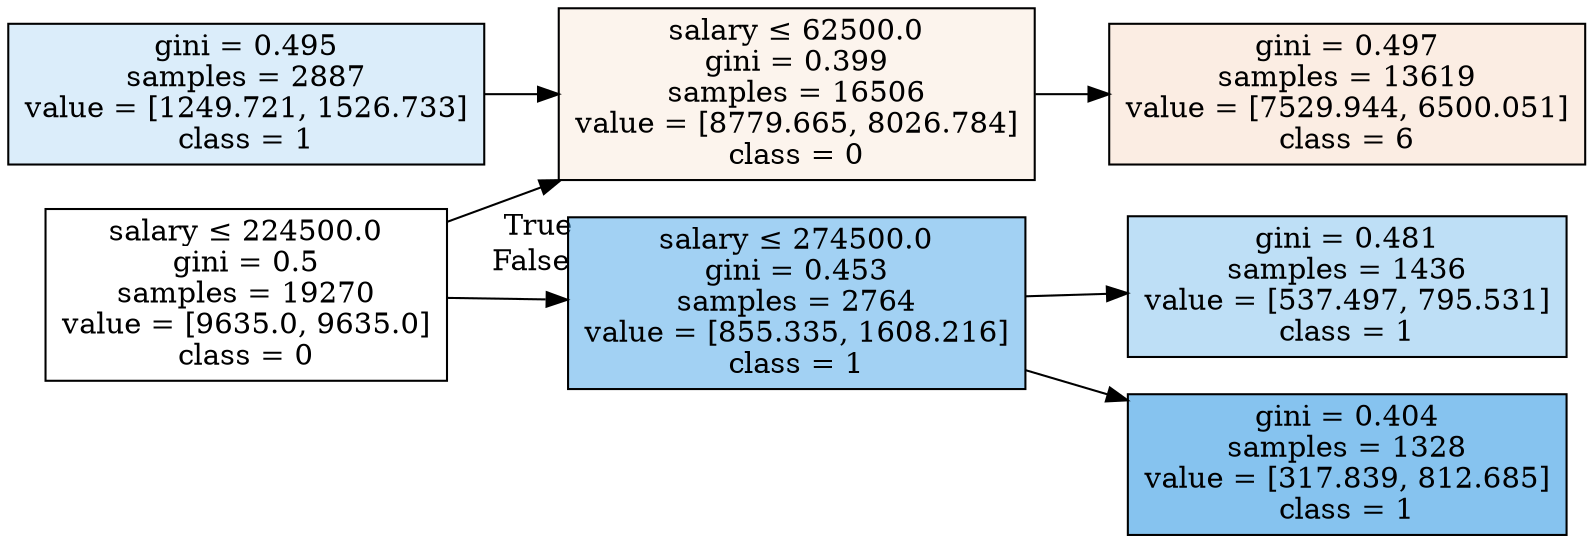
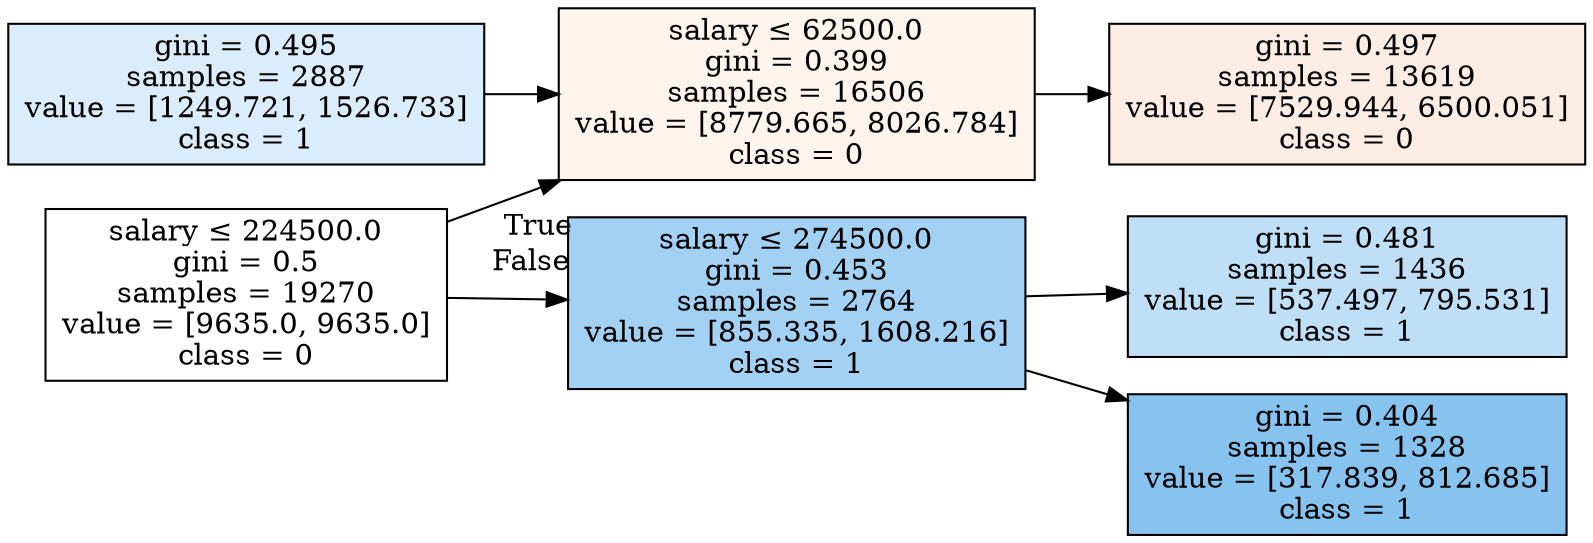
(1347, 140) -> (1347, 140)
